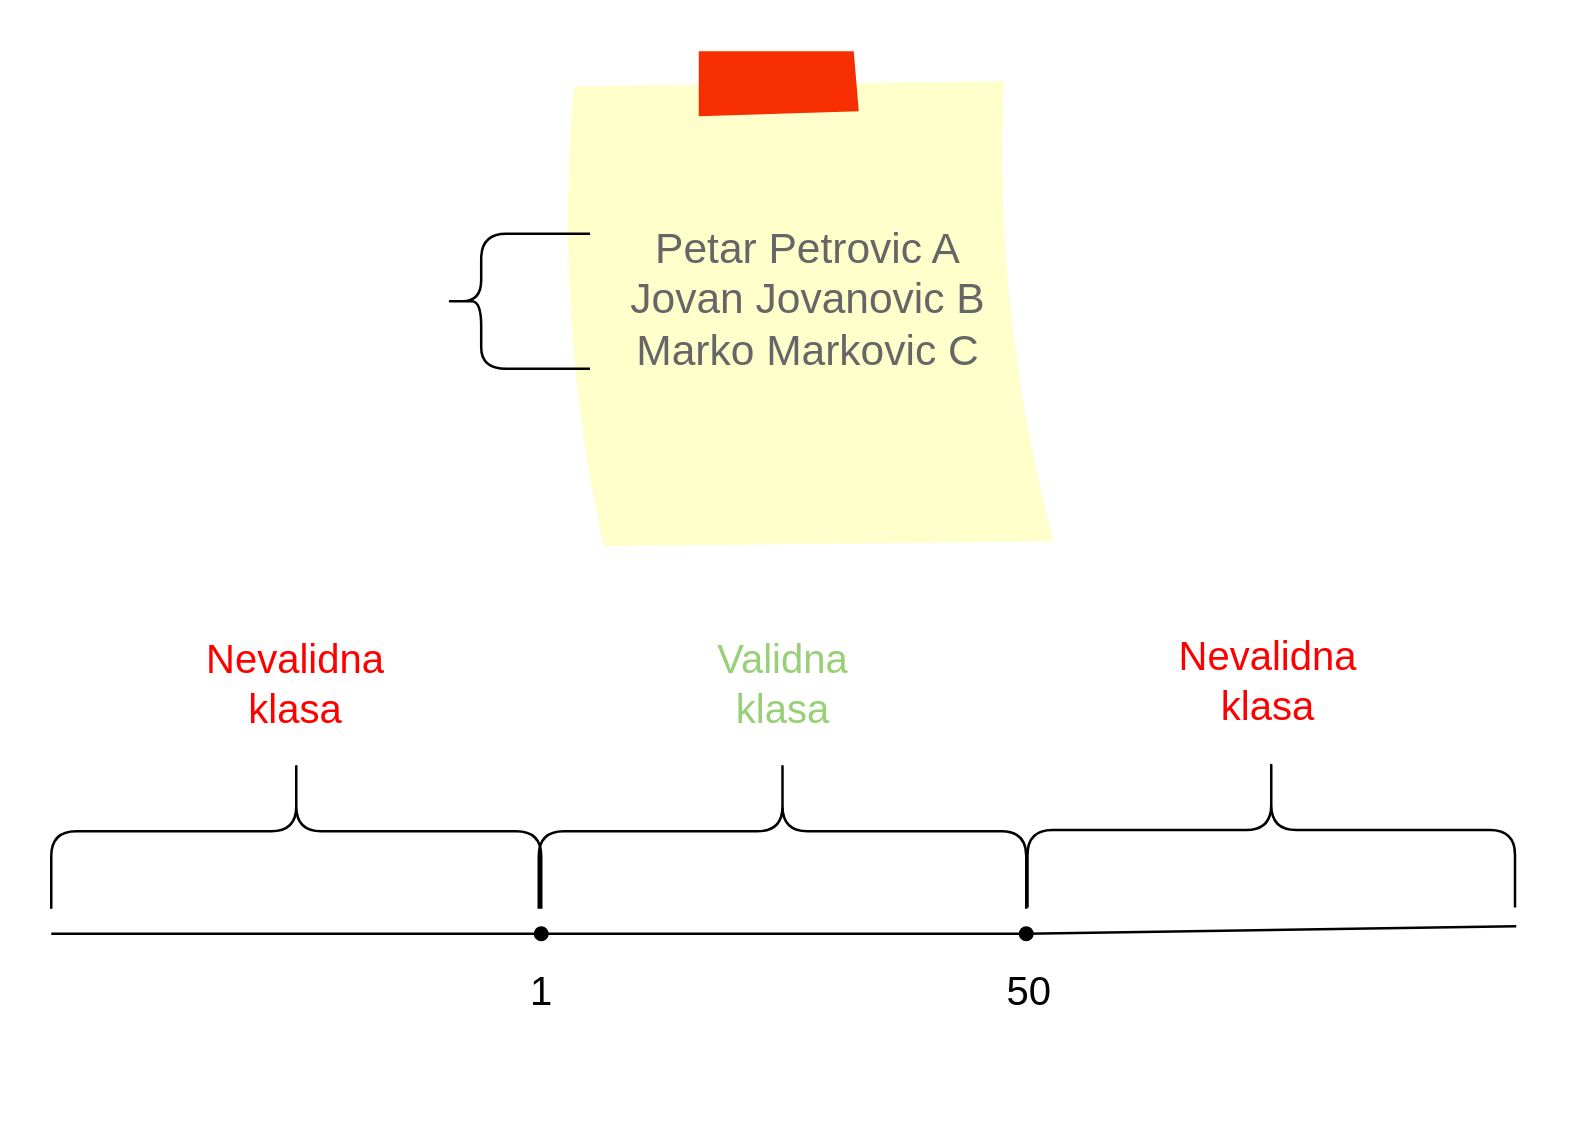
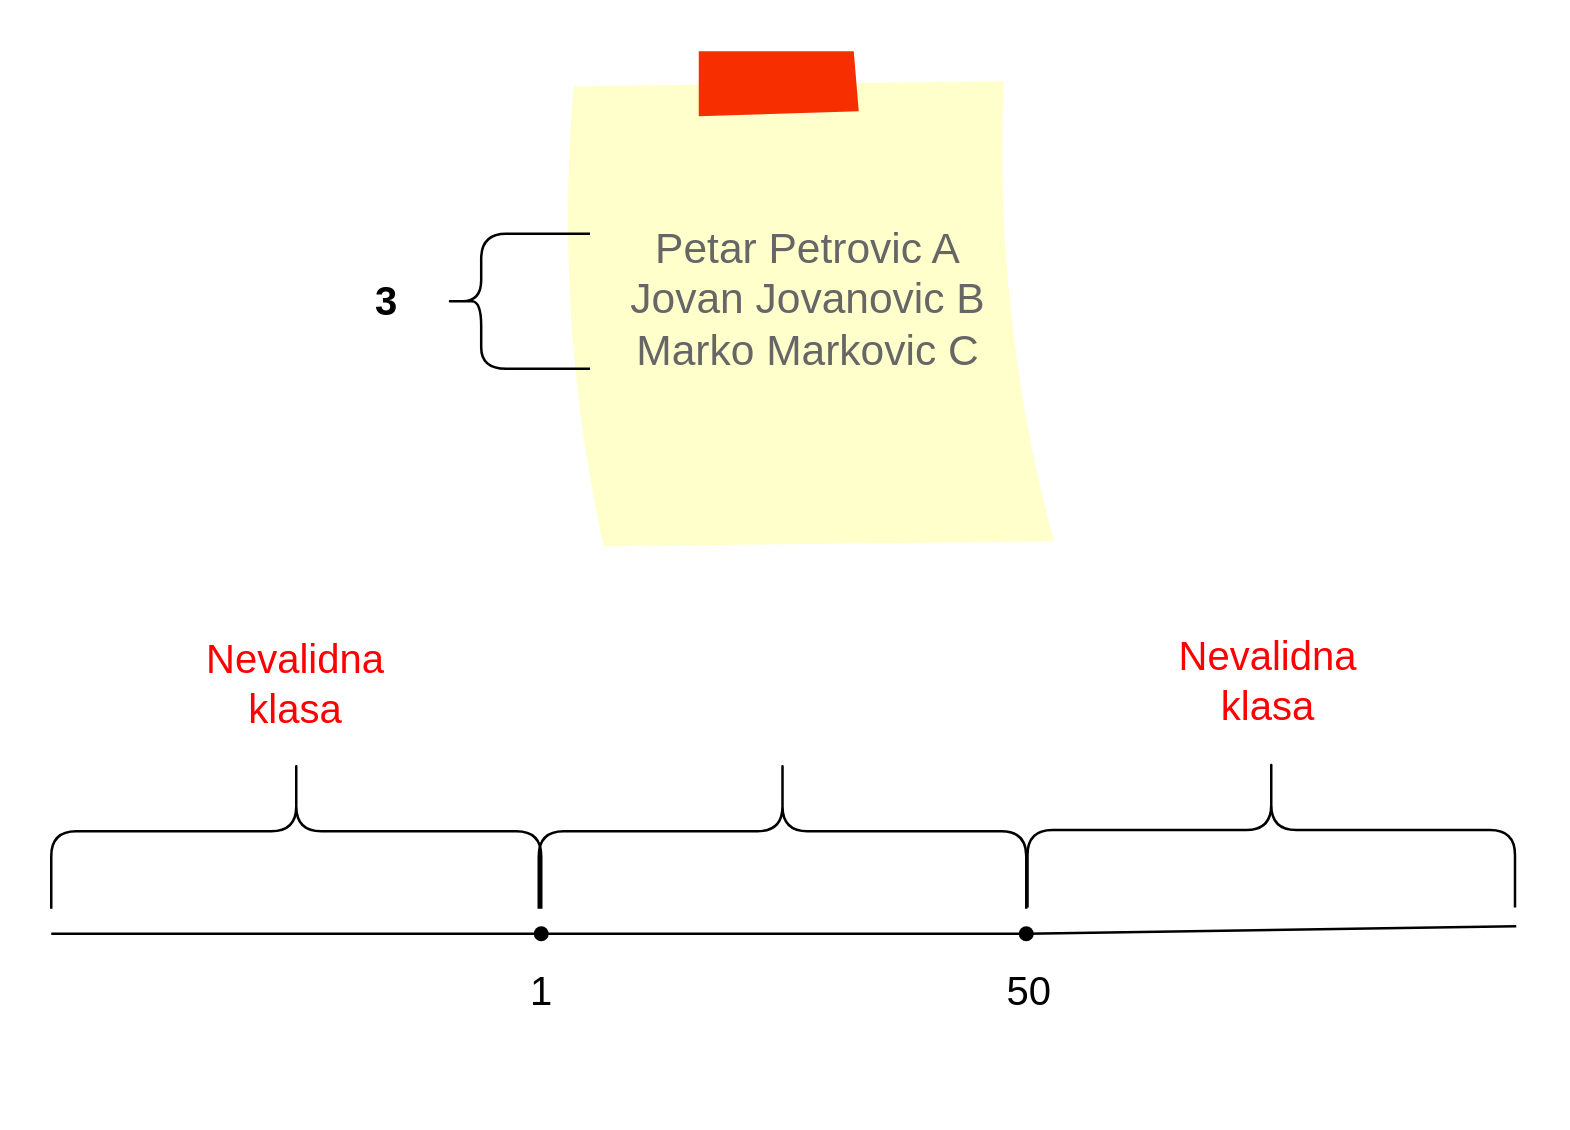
none -> (386, 301)
(783, 684) -> none
